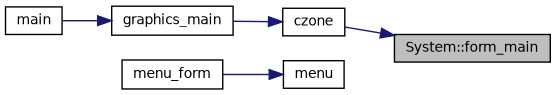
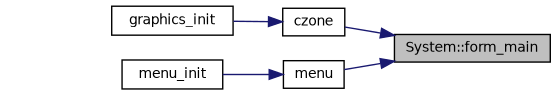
(34, 21) -> none
(172, 21) -> (172, 21)
none -> (362, 67)
(172, 74) -> (172, 74)
